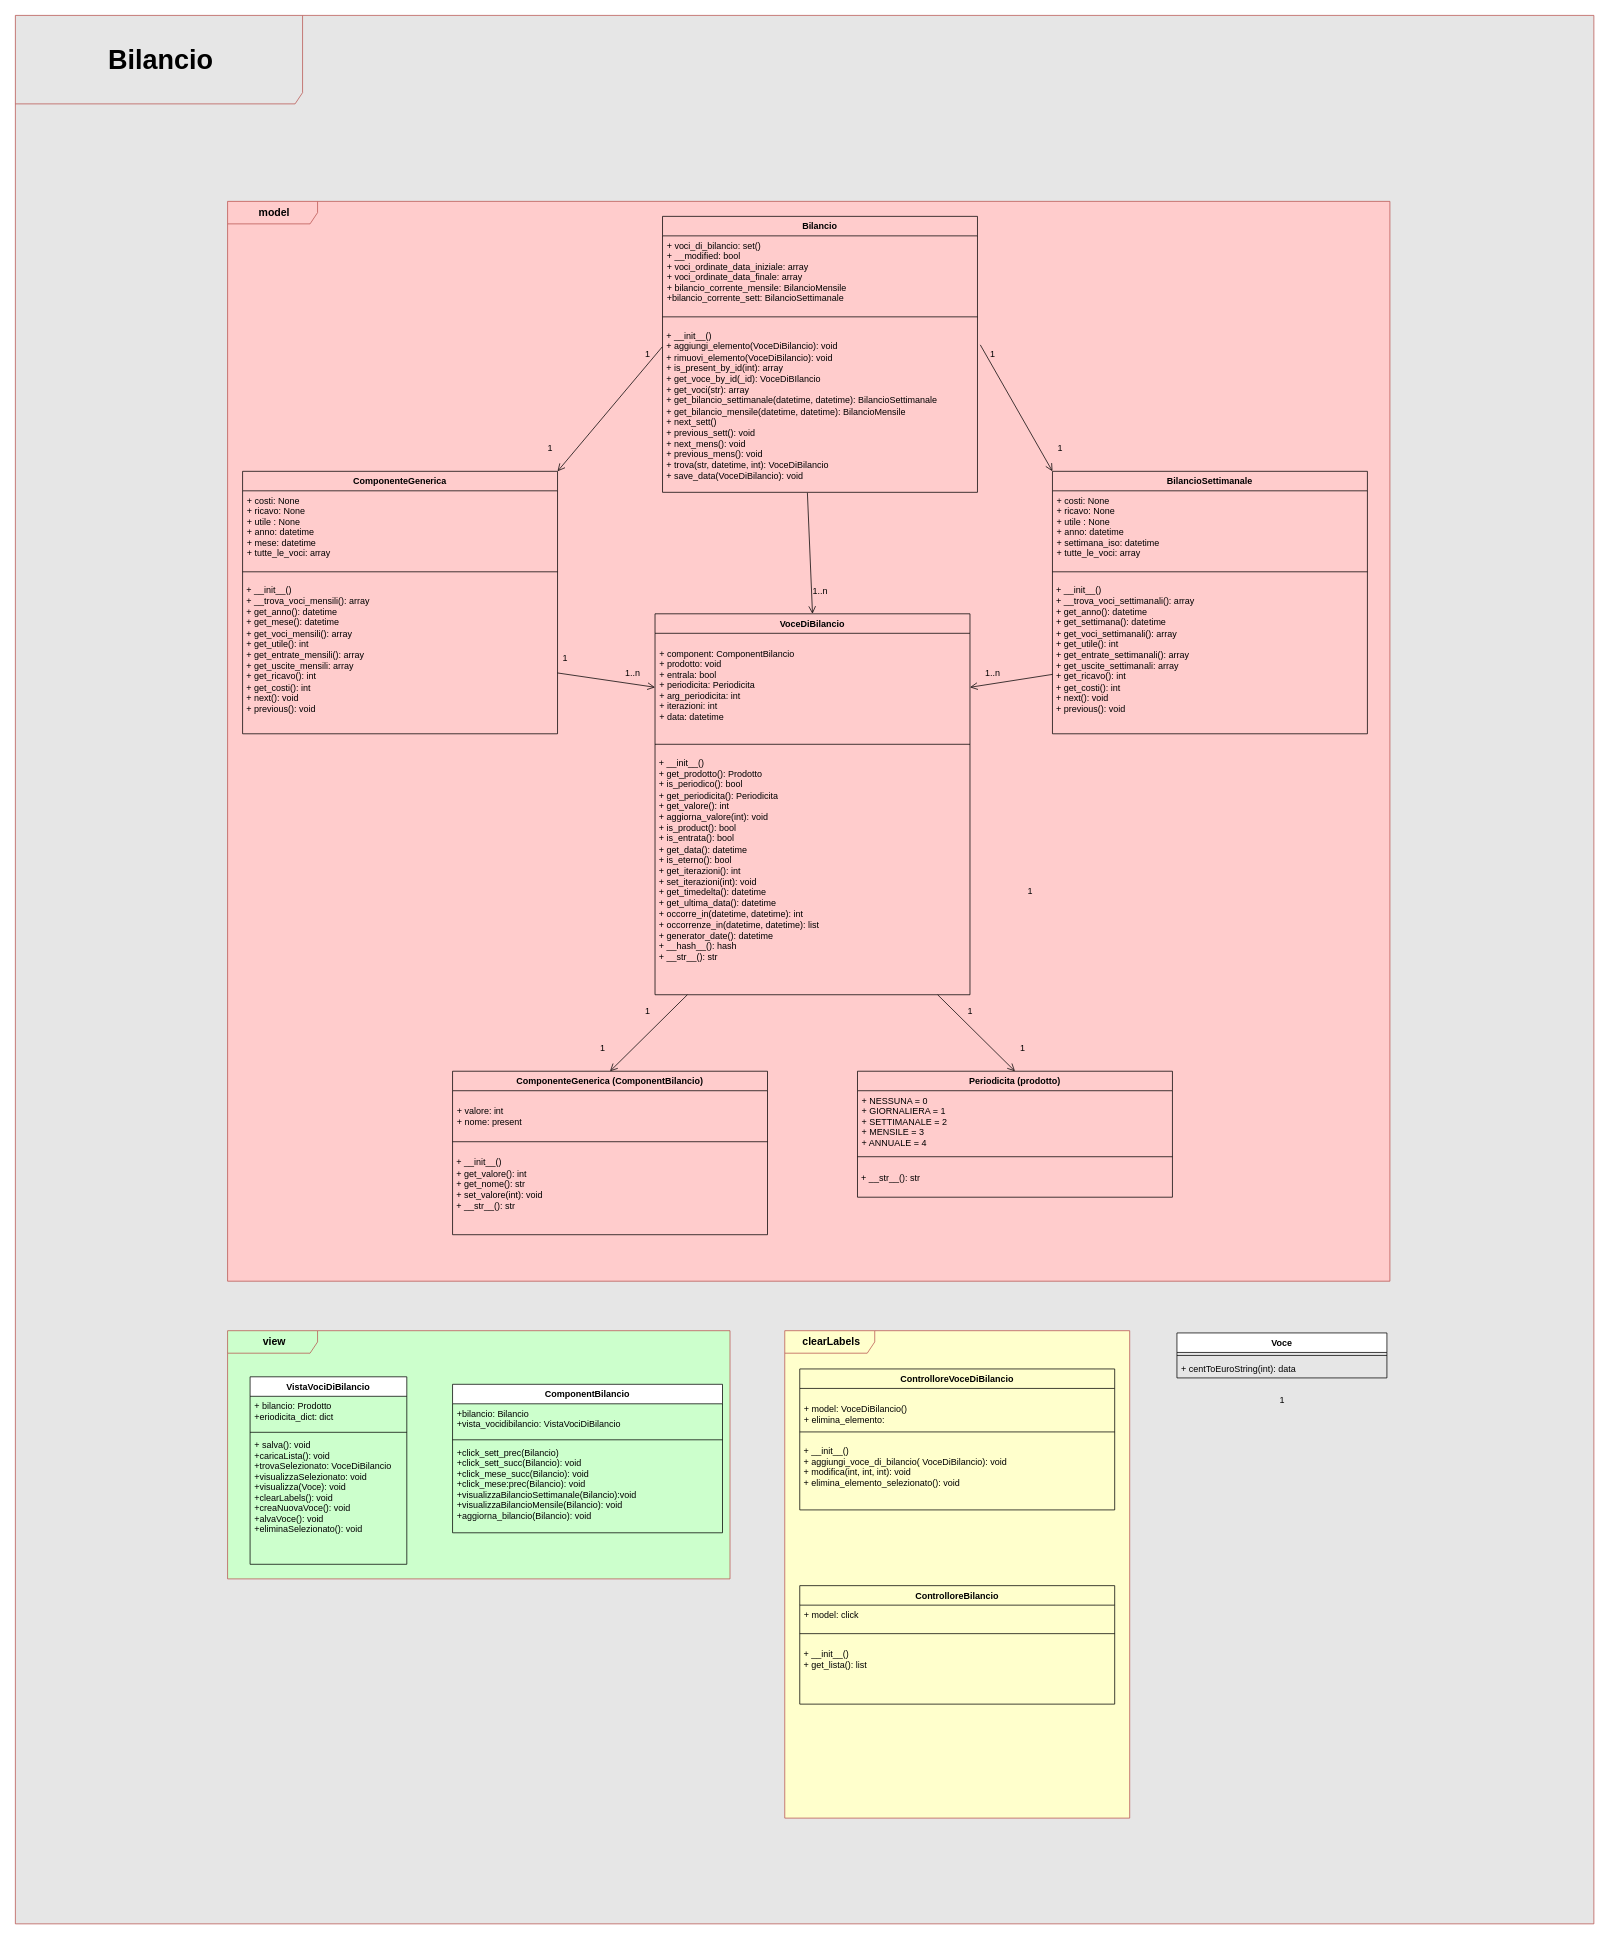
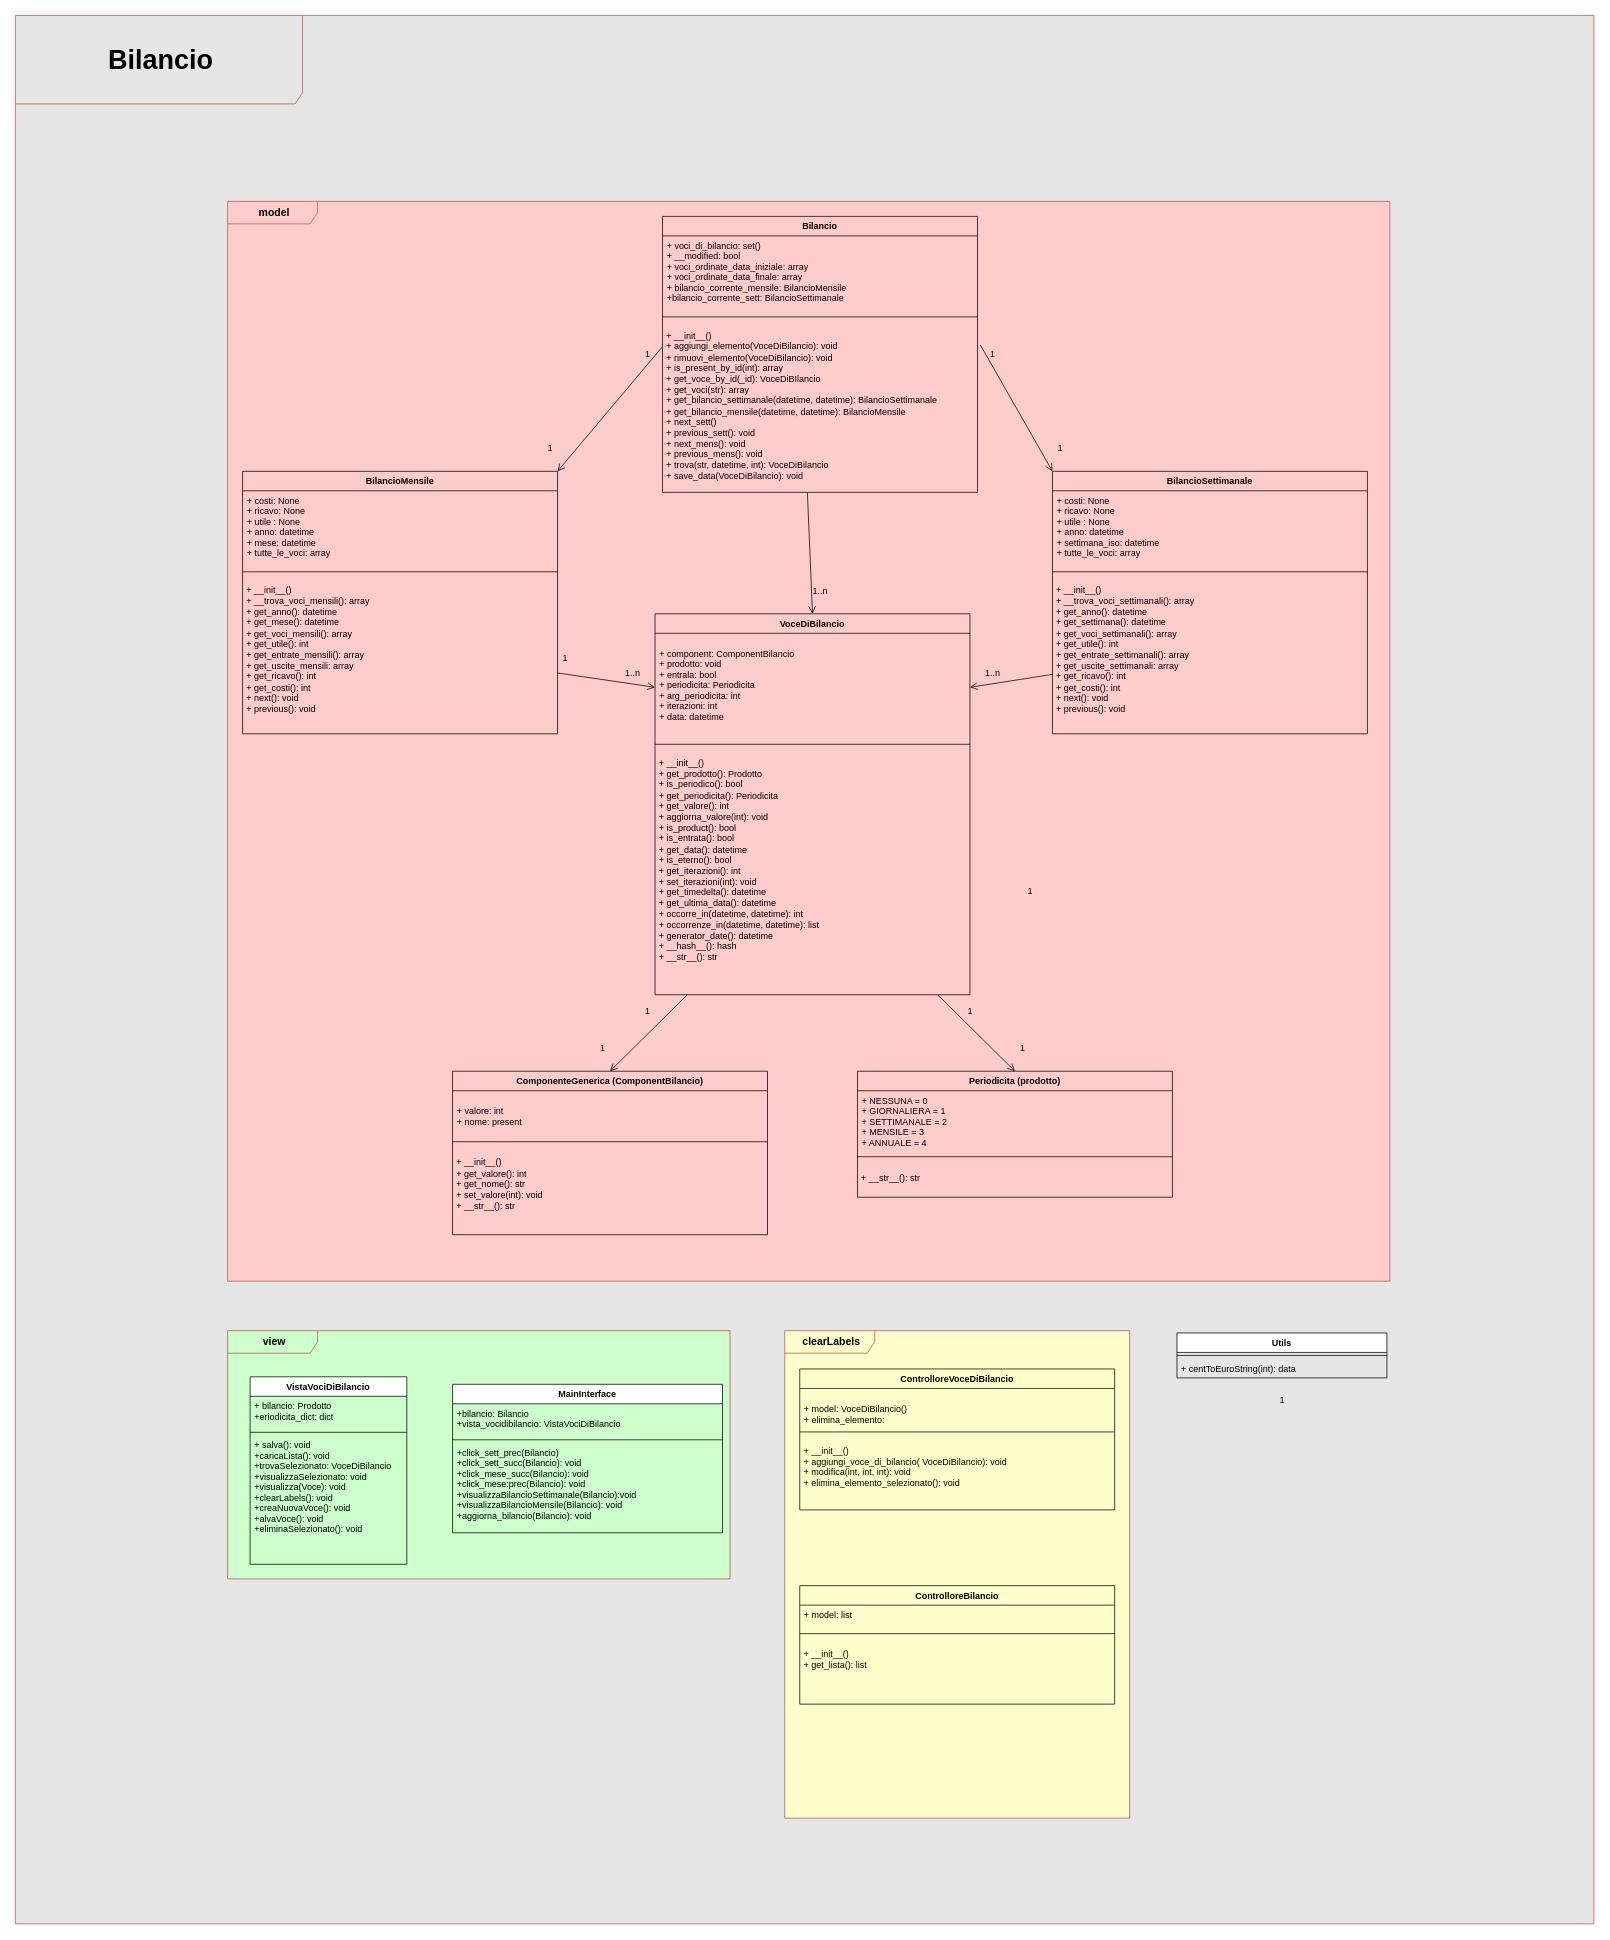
(400, 482) -> (400, 482)
(1282, 1343) -> (1282, 1343)
(587, 1395) -> (587, 1395)
(832, 1616) -> (830, 1616)
